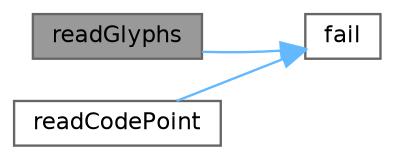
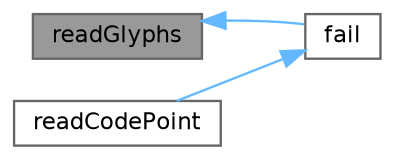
(241, 52) -> (265, 21)
